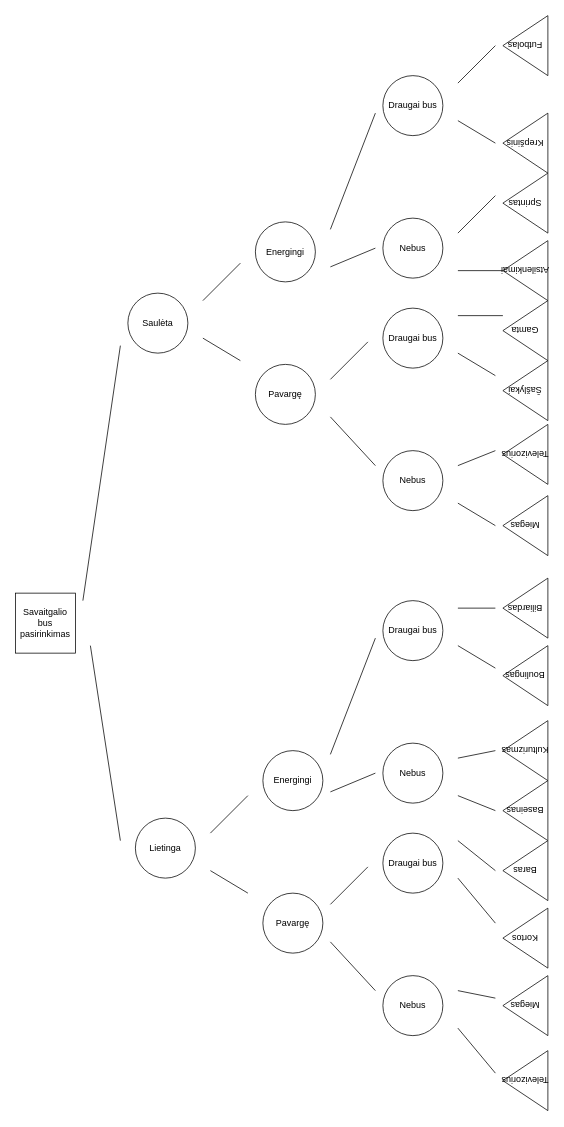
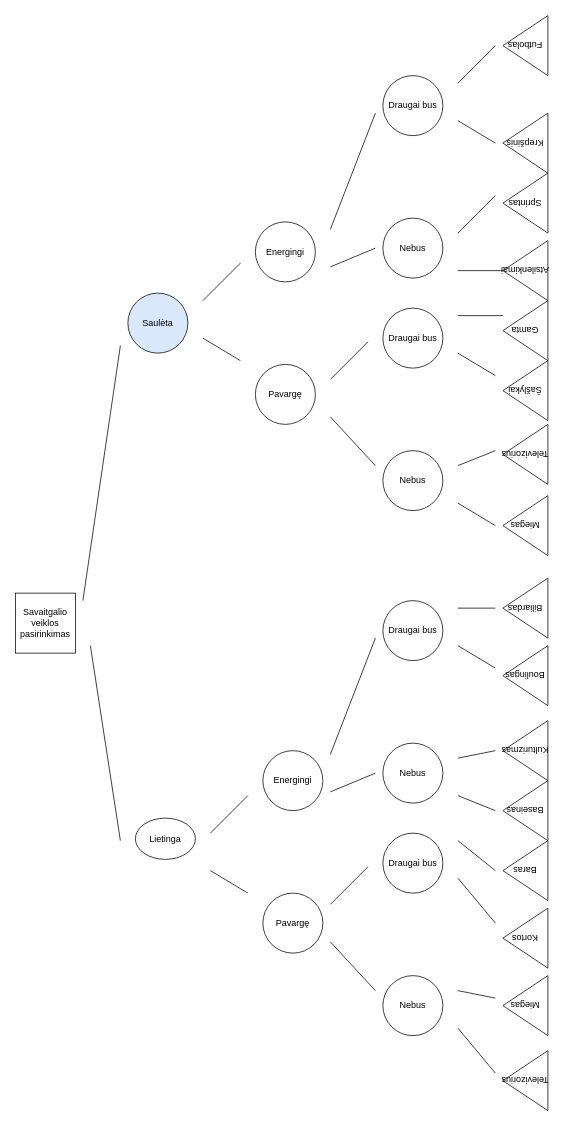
(158, 323) -> (158, 323)
(45, 623) -> (45, 623)
(165, 848) -> (165, 839)
